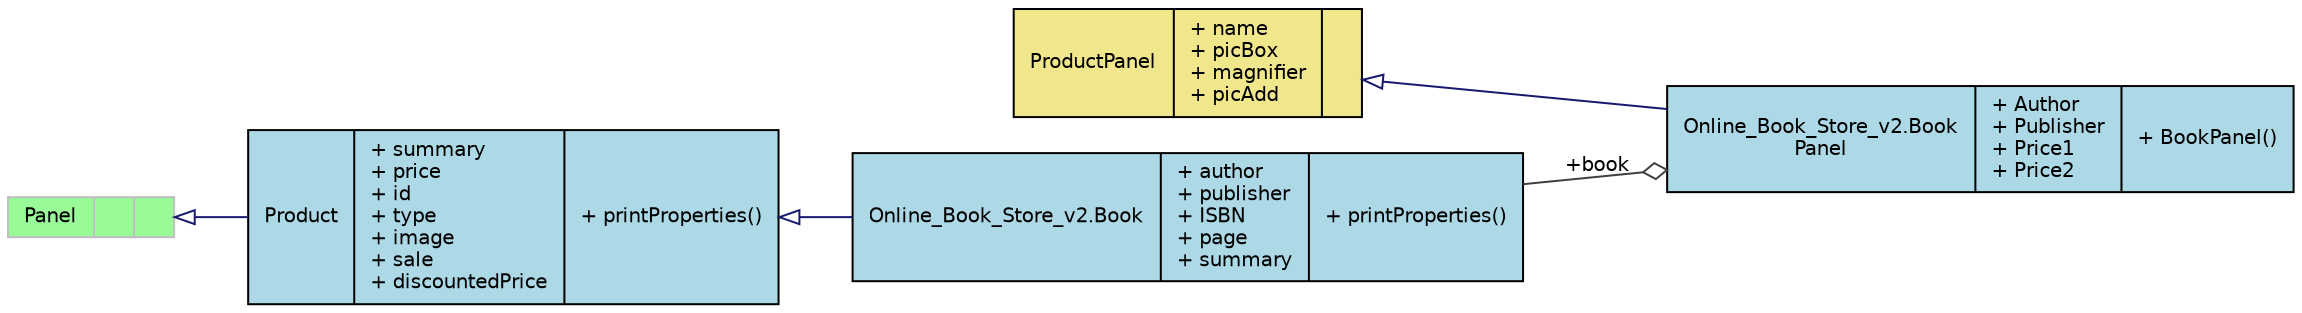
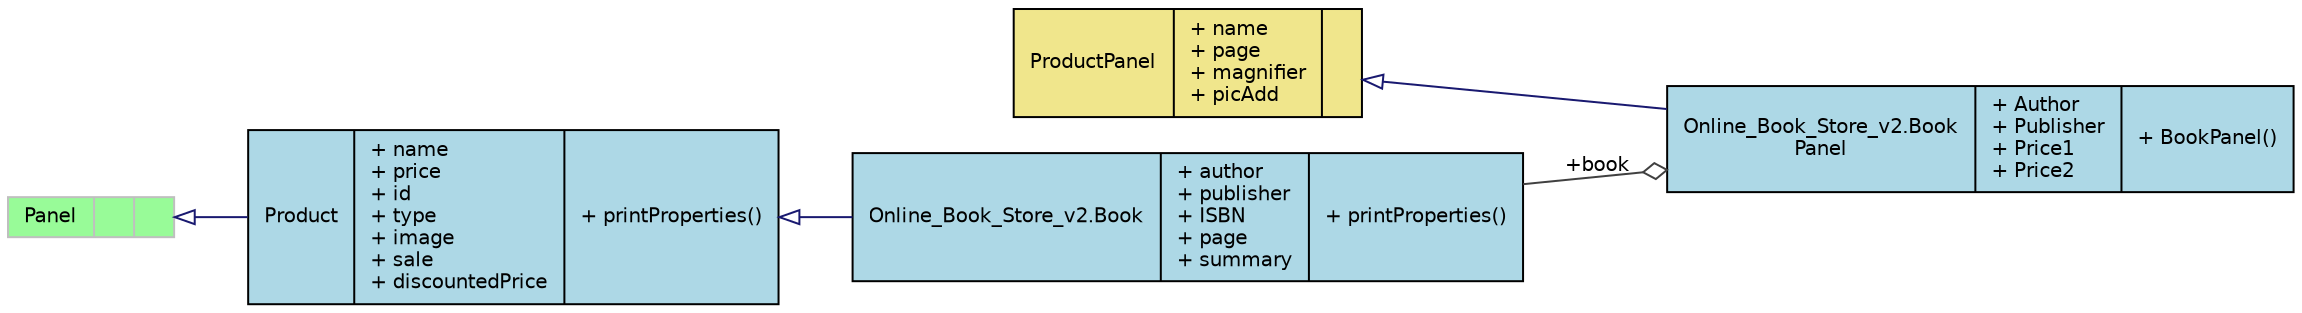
(1235, 51) -> (1226, 51)
(428, 150) -> (410, 150)
